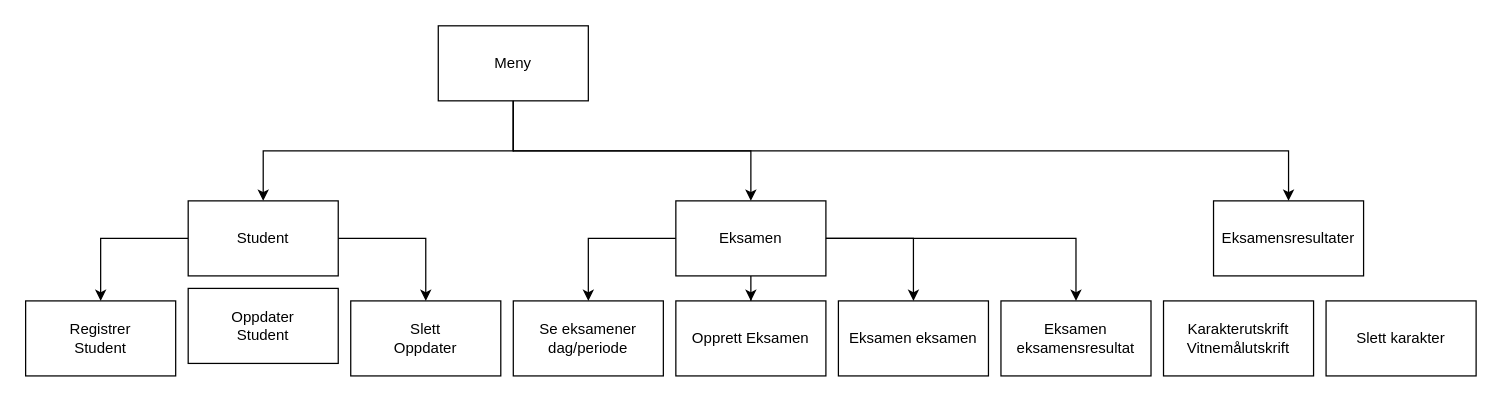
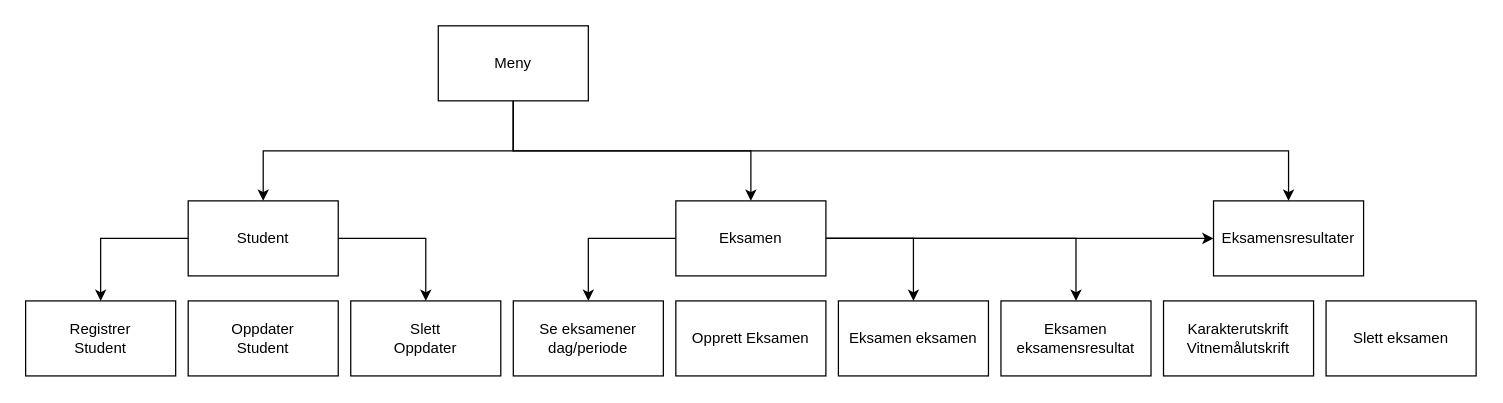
(751, 293) -> (1141, 238)
(263, 326) -> (263, 338)
(1401, 338) -> (1401, 338)
